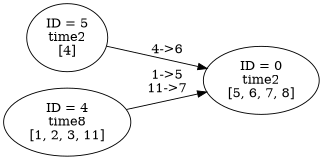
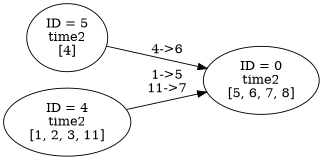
(67, 122) -> (67, 122)
